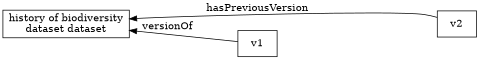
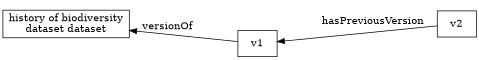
(287, 14) -> (361, 33)
